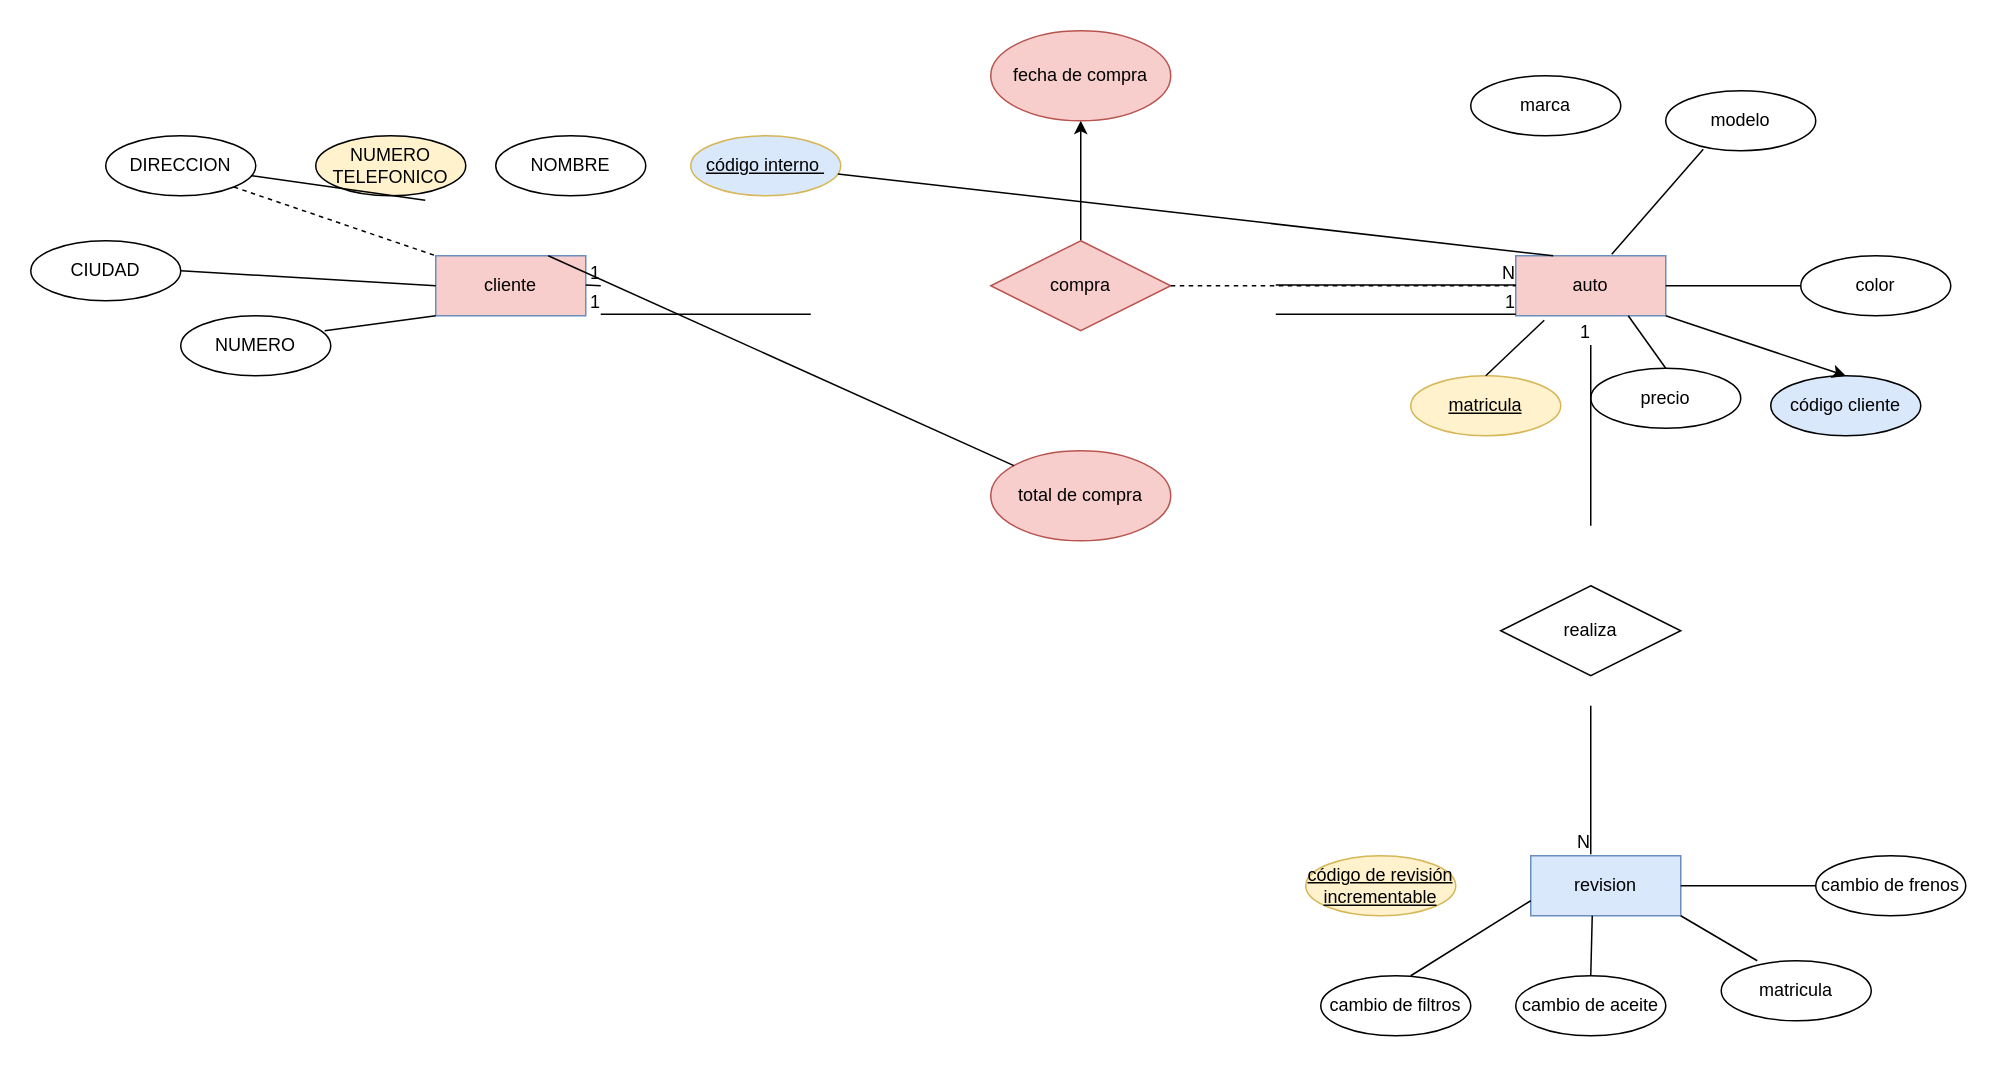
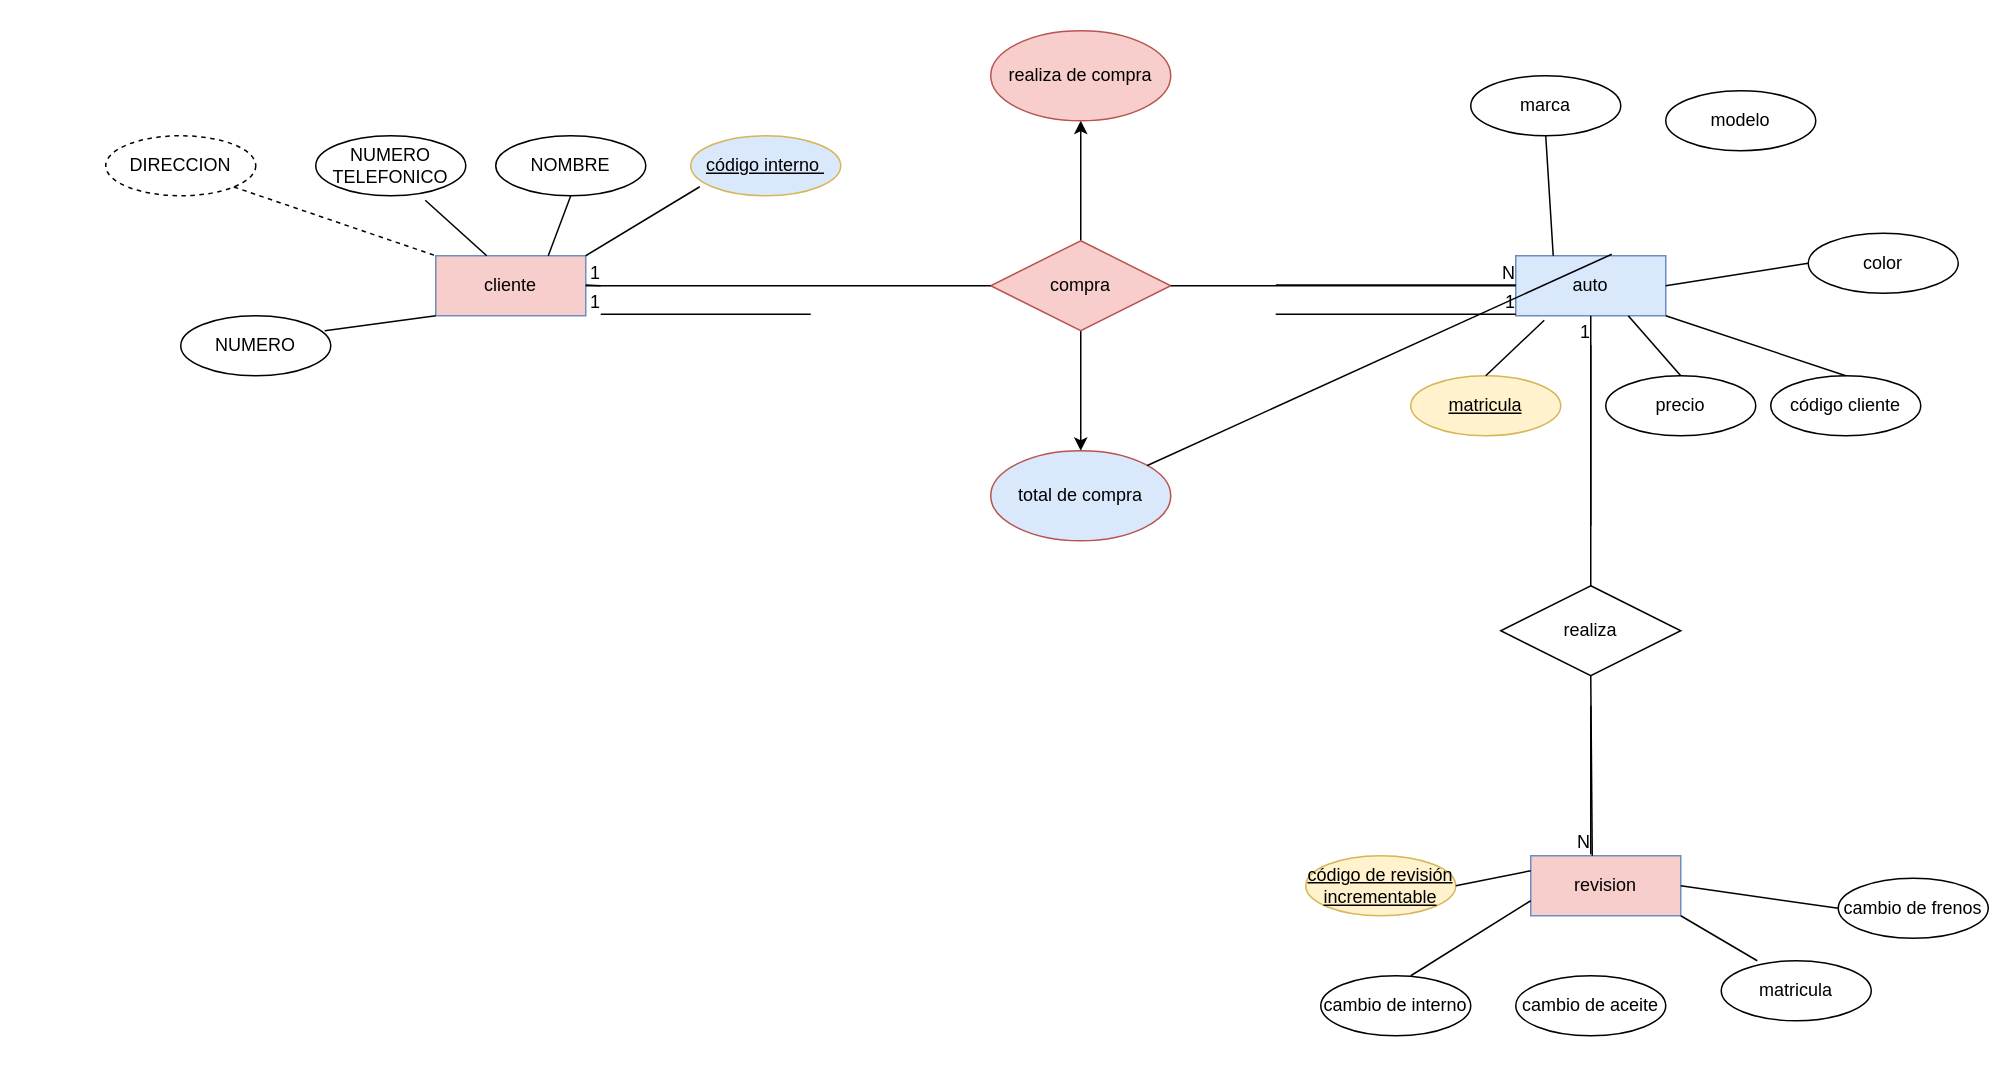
(1081, 76) -> (1081, 76)
(181, 166) -> (181, 166)
(391, 166) -> (391, 166)
(339, 188) -> (456, 228)
(1657, 202) -> (1311, 391)
(1196, 215) -> (1550, 196)
none -> (642, 222)
(106, 271) -> none
(308, 278) -> none
none -> (806, 286)
(1223, 286) -> (1223, 286)
(1591, 286) -> (1591, 286)
(1876, 286) -> (1883, 263)
(1835, 372) -> (1839, 374)
none -> (1081, 386)
(848, 391) -> (560, 226)
(1666, 398) -> (1681, 406)
(1846, 406) -> (1846, 406)
(1081, 496) -> (1081, 496)
none -> (1591, 556)
none -> (1591, 690)
none -> (1493, 878)
(1606, 886) -> (1606, 886)
(1891, 886) -> (1913, 908)
(1592, 946) -> none
(1396, 1006) -> (1396, 1006)
